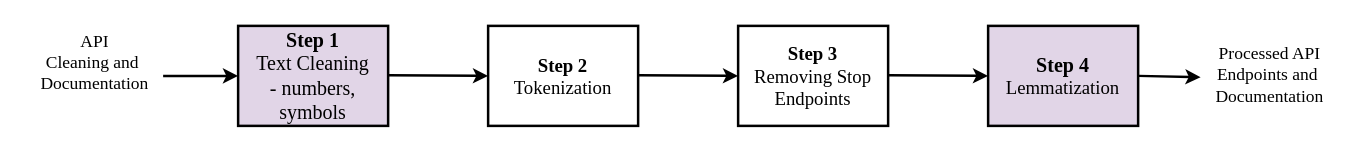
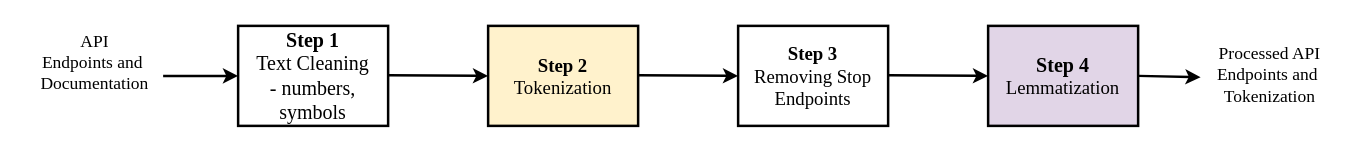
(95, 63) -> (95, 63)
(313, 76) -> (313, 76)
(563, 76) -> (563, 76)
(1270, 76) -> (1270, 76)
